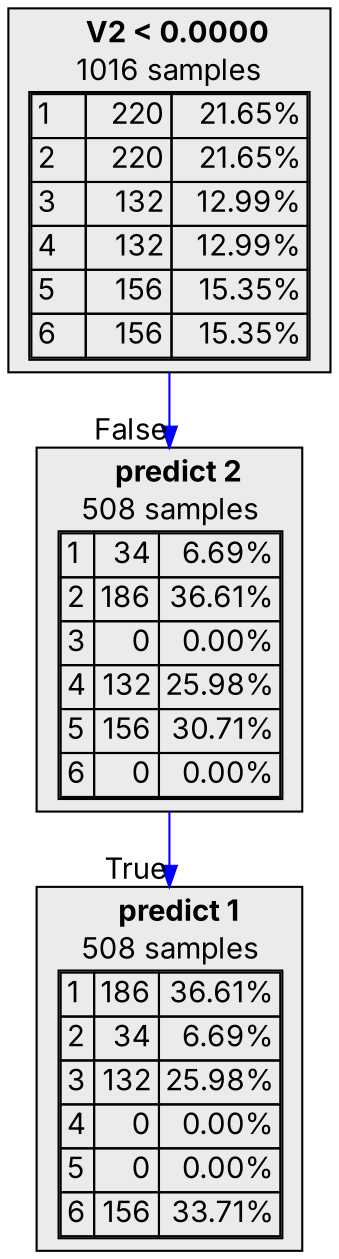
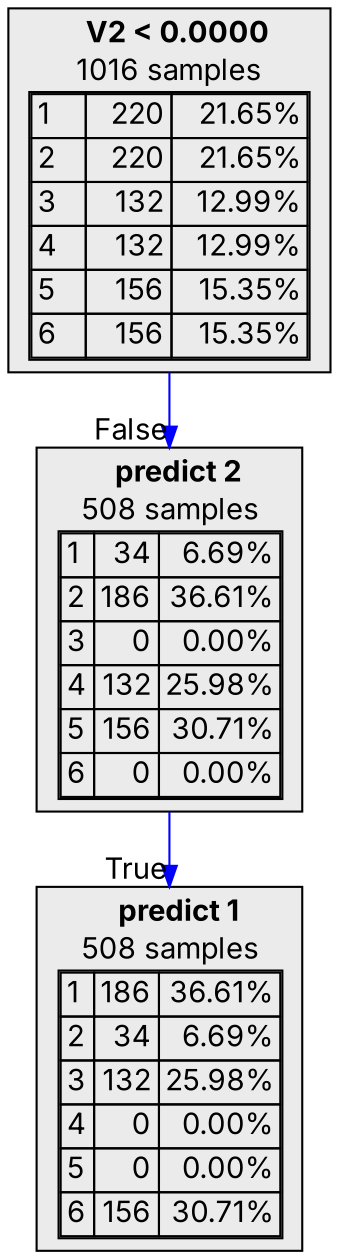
(223, 1213) -> (223, 1213)
